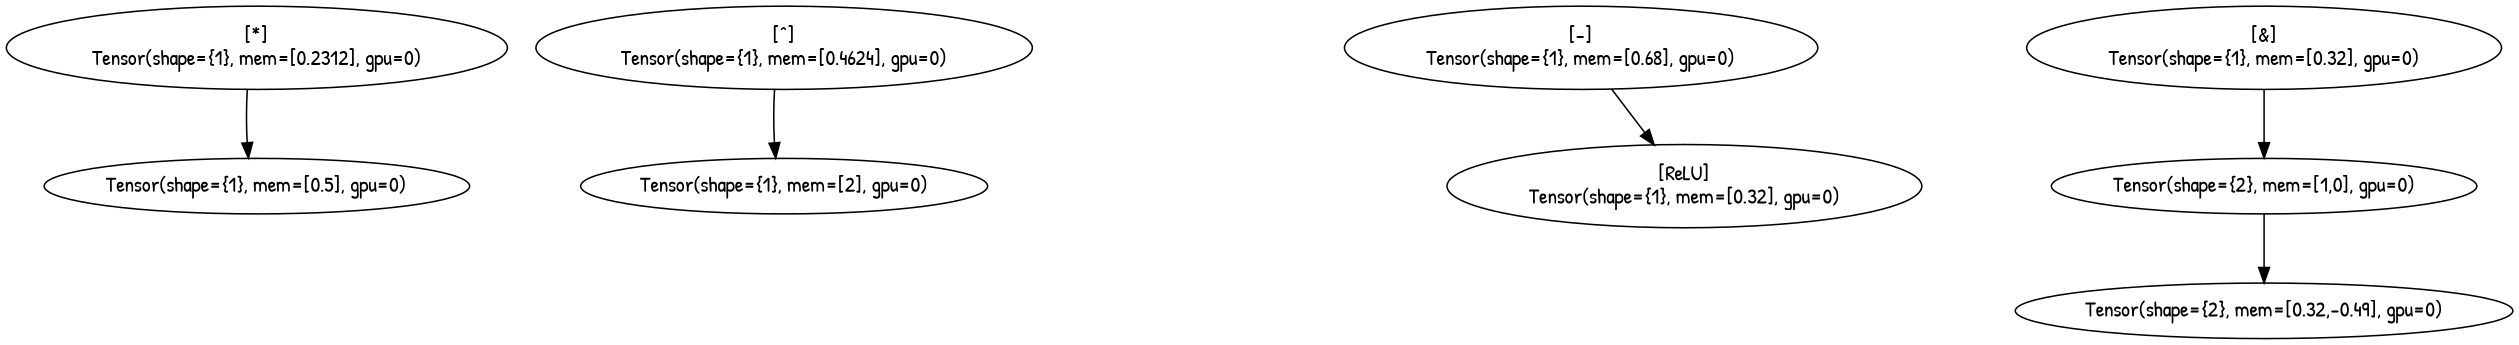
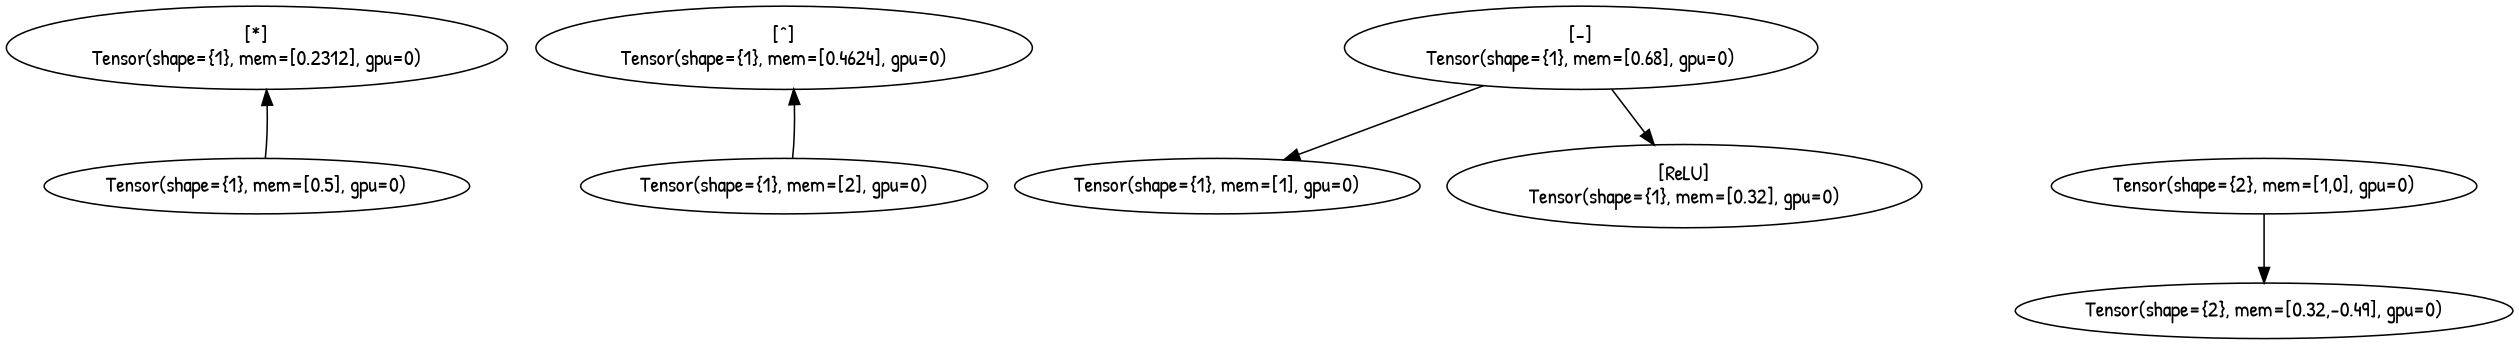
(2264, 48) -> none
(246, 116) -> (267, 132)
(774, 116) -> (794, 132)
none -> (1217, 186)
